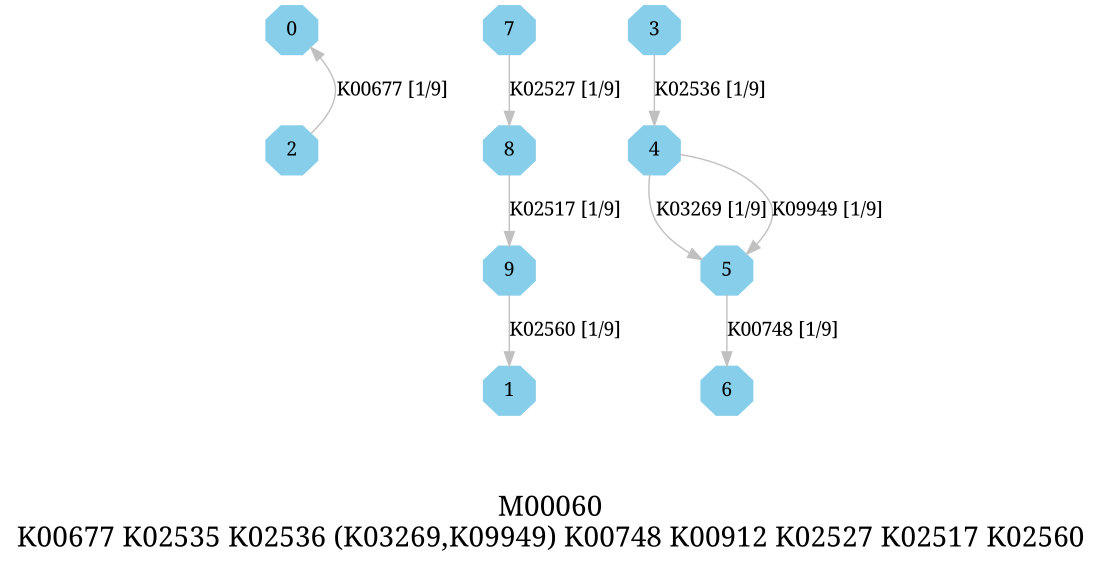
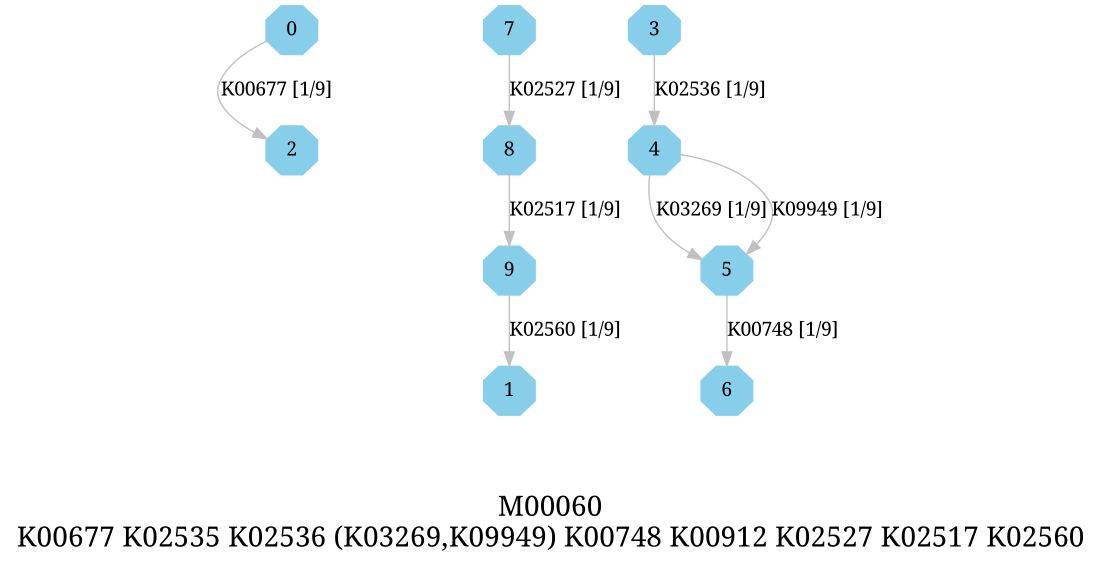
(335, 97) -> (219, 83)
